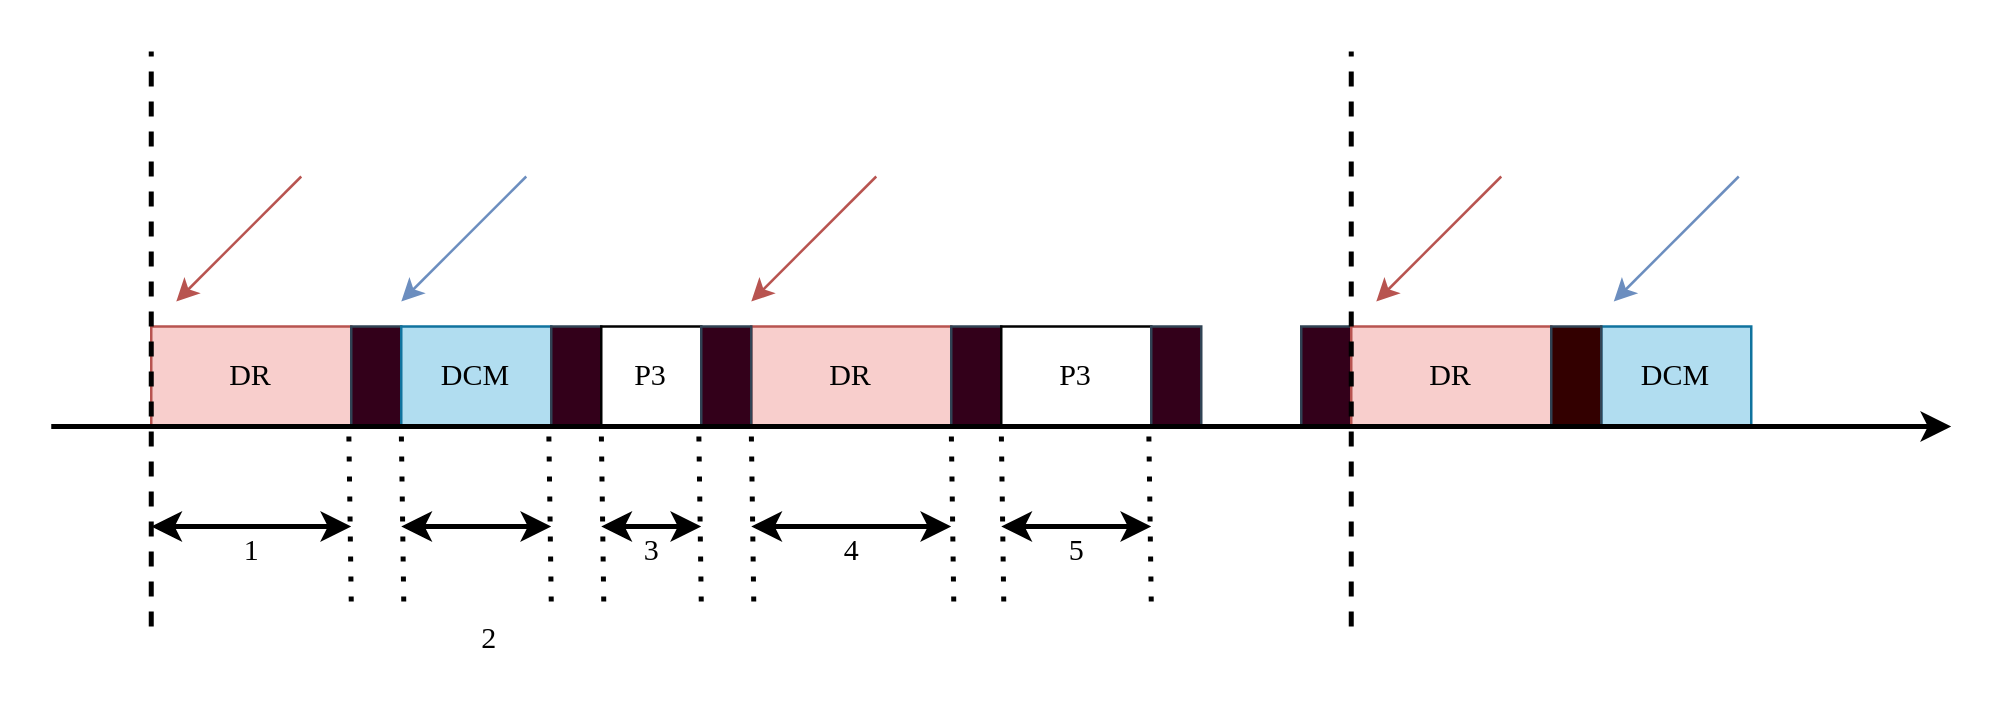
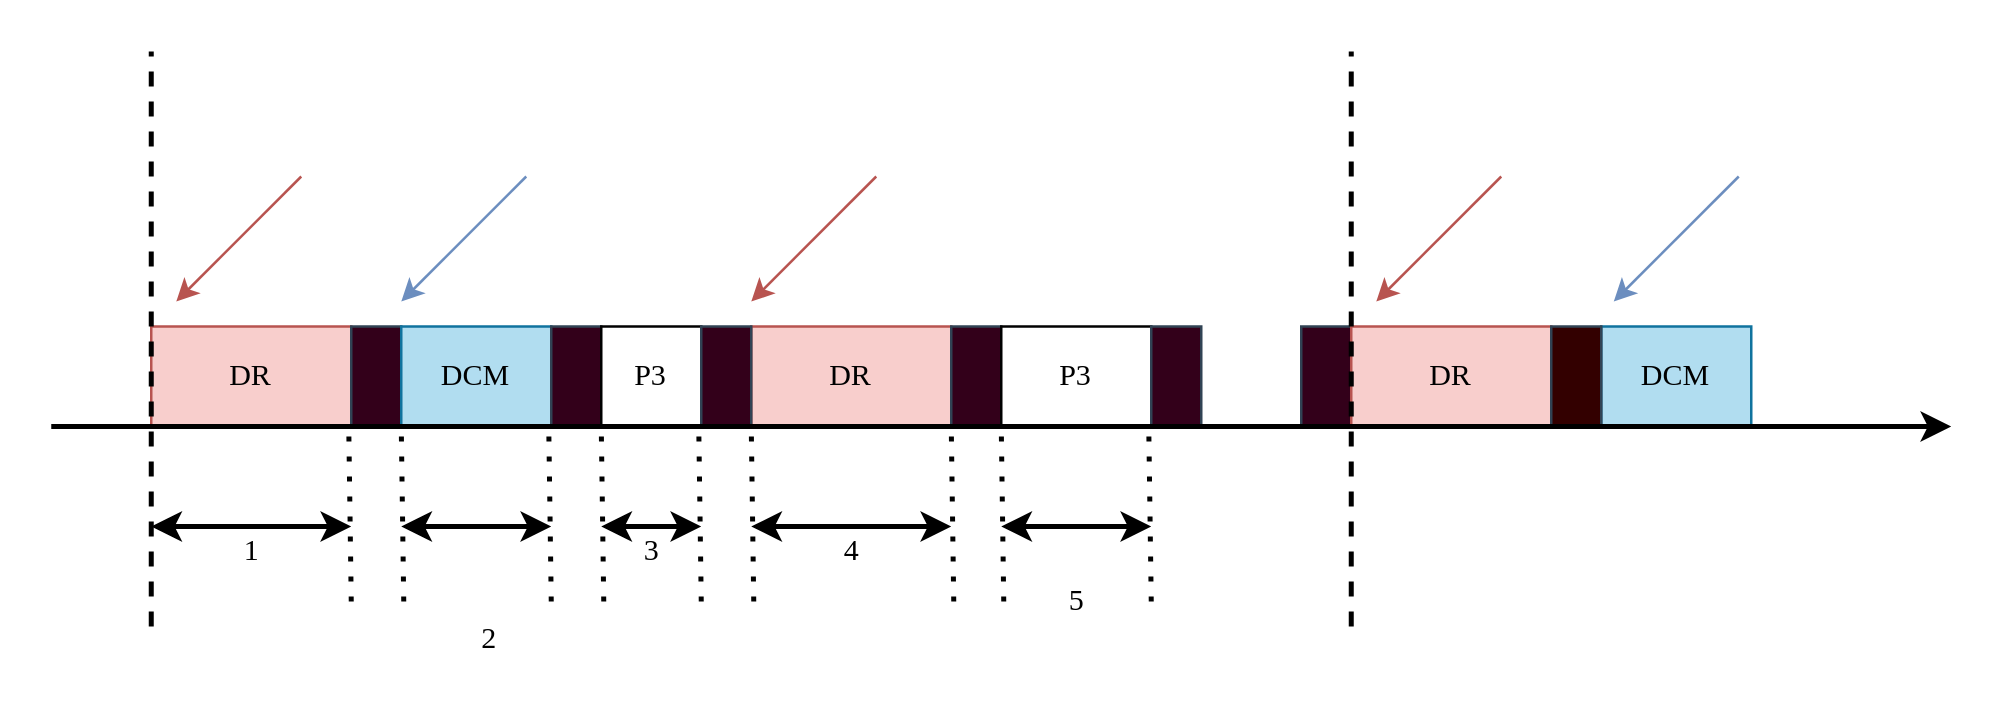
(1076, 551) -> (1076, 601)
